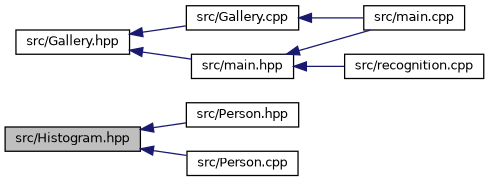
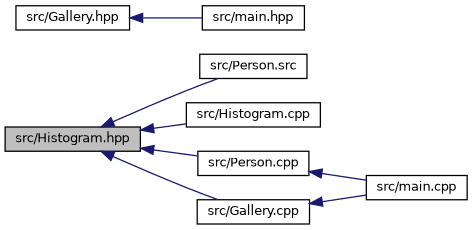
(164, 29) -> (165, 179)
(335, 40) -> (344, 177)
(414, 66) -> none
(243, 115) -> (253, 66)
none -> (253, 115)
